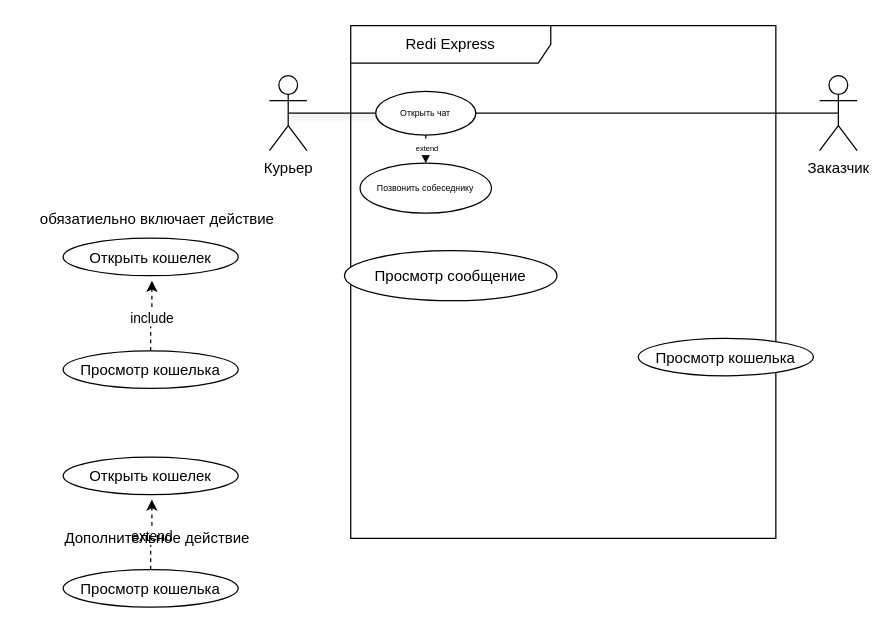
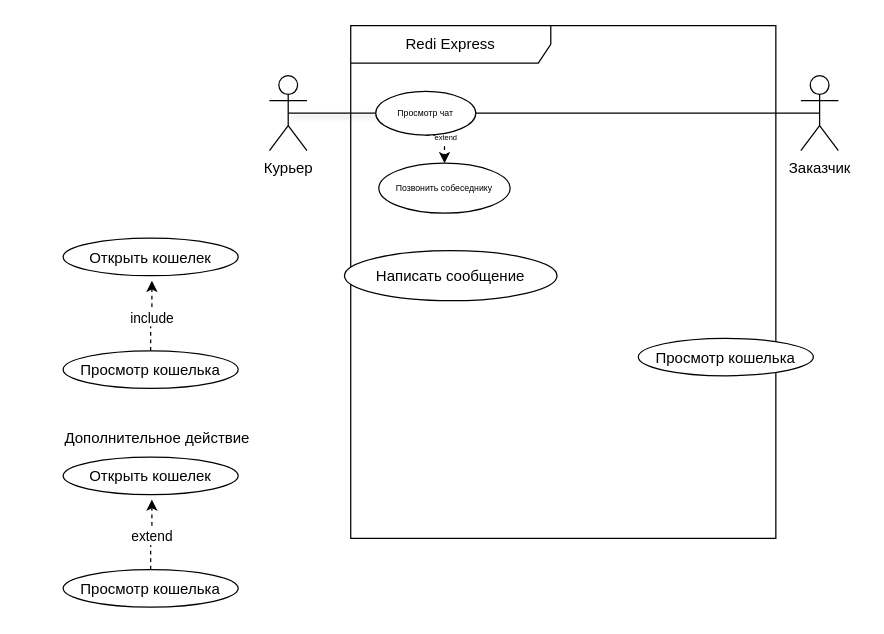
(425, 113) -> (425, 113)
(838, 113) -> (819, 113)
(426, 188) -> (444, 188)
(157, 219) -> none
(450, 276) -> (450, 276)
(157, 538) -> (157, 438)
